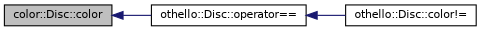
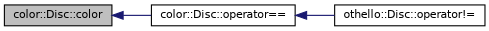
(229, 15) -> (223, 15)
(411, 15) -> (410, 15)
